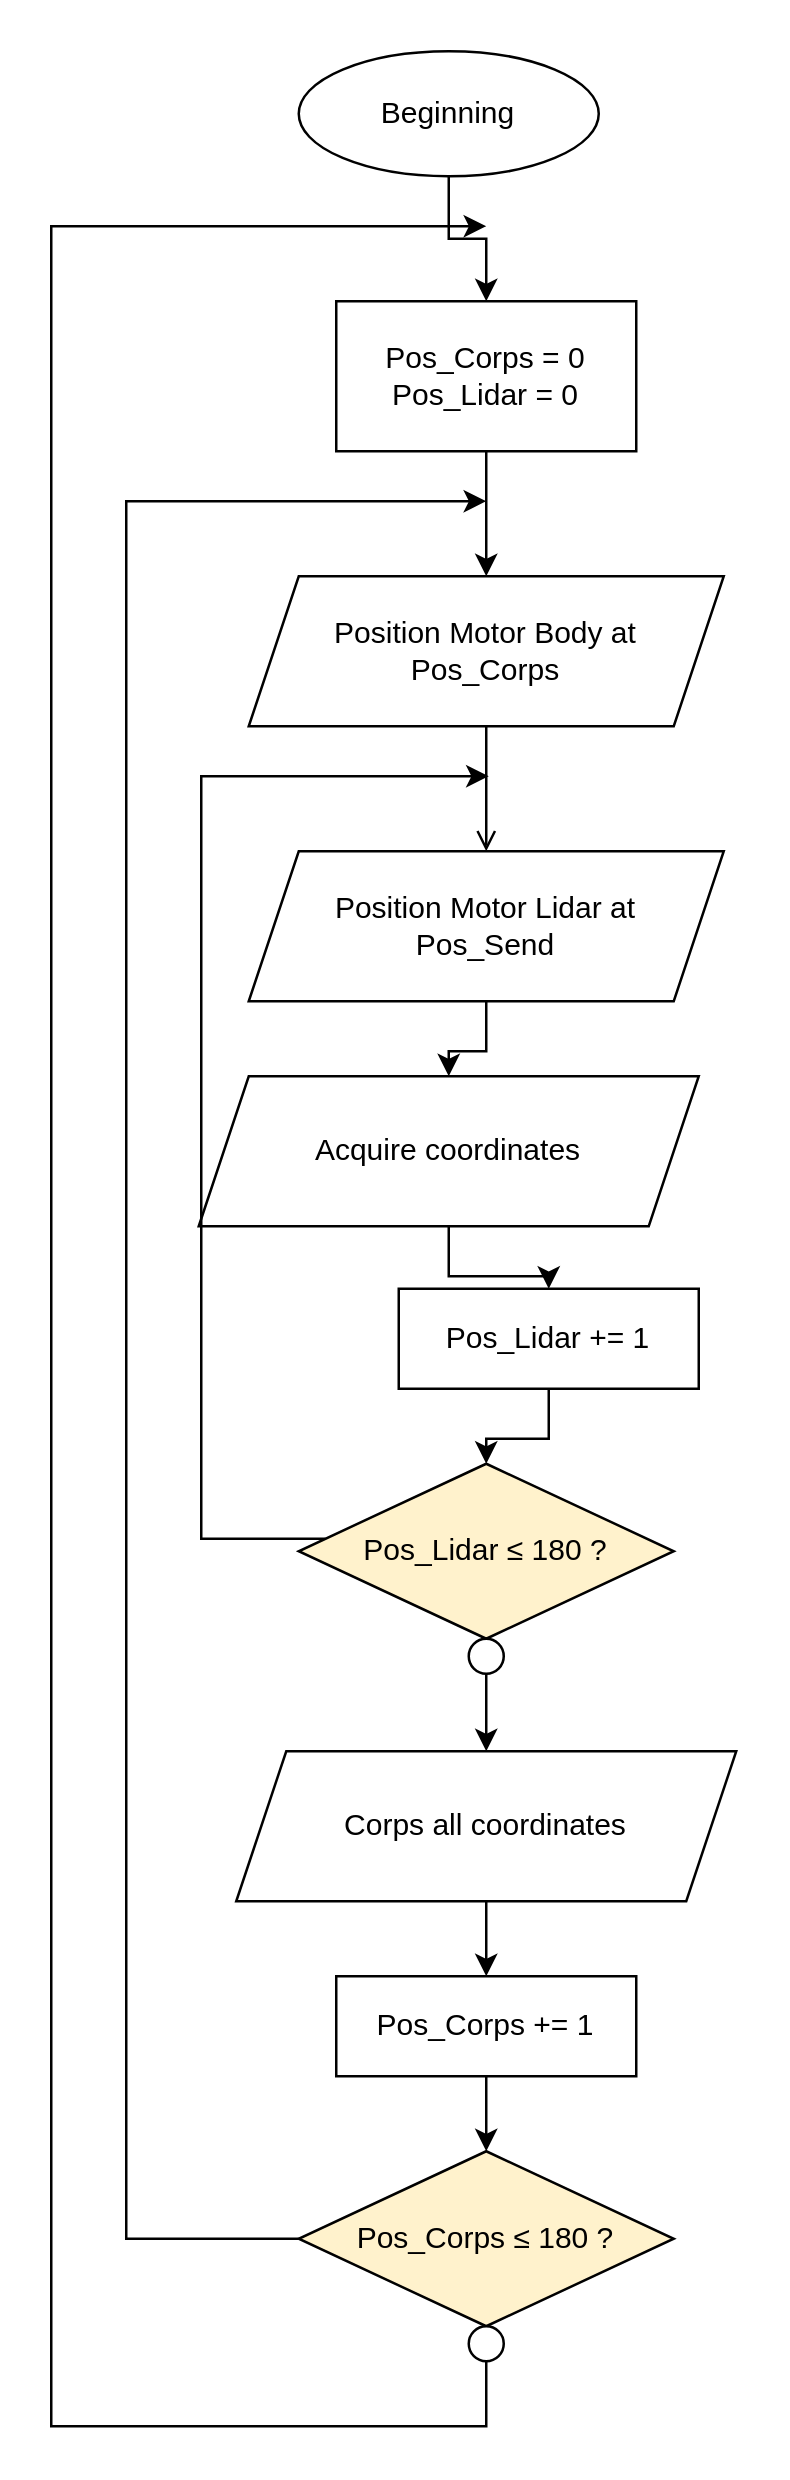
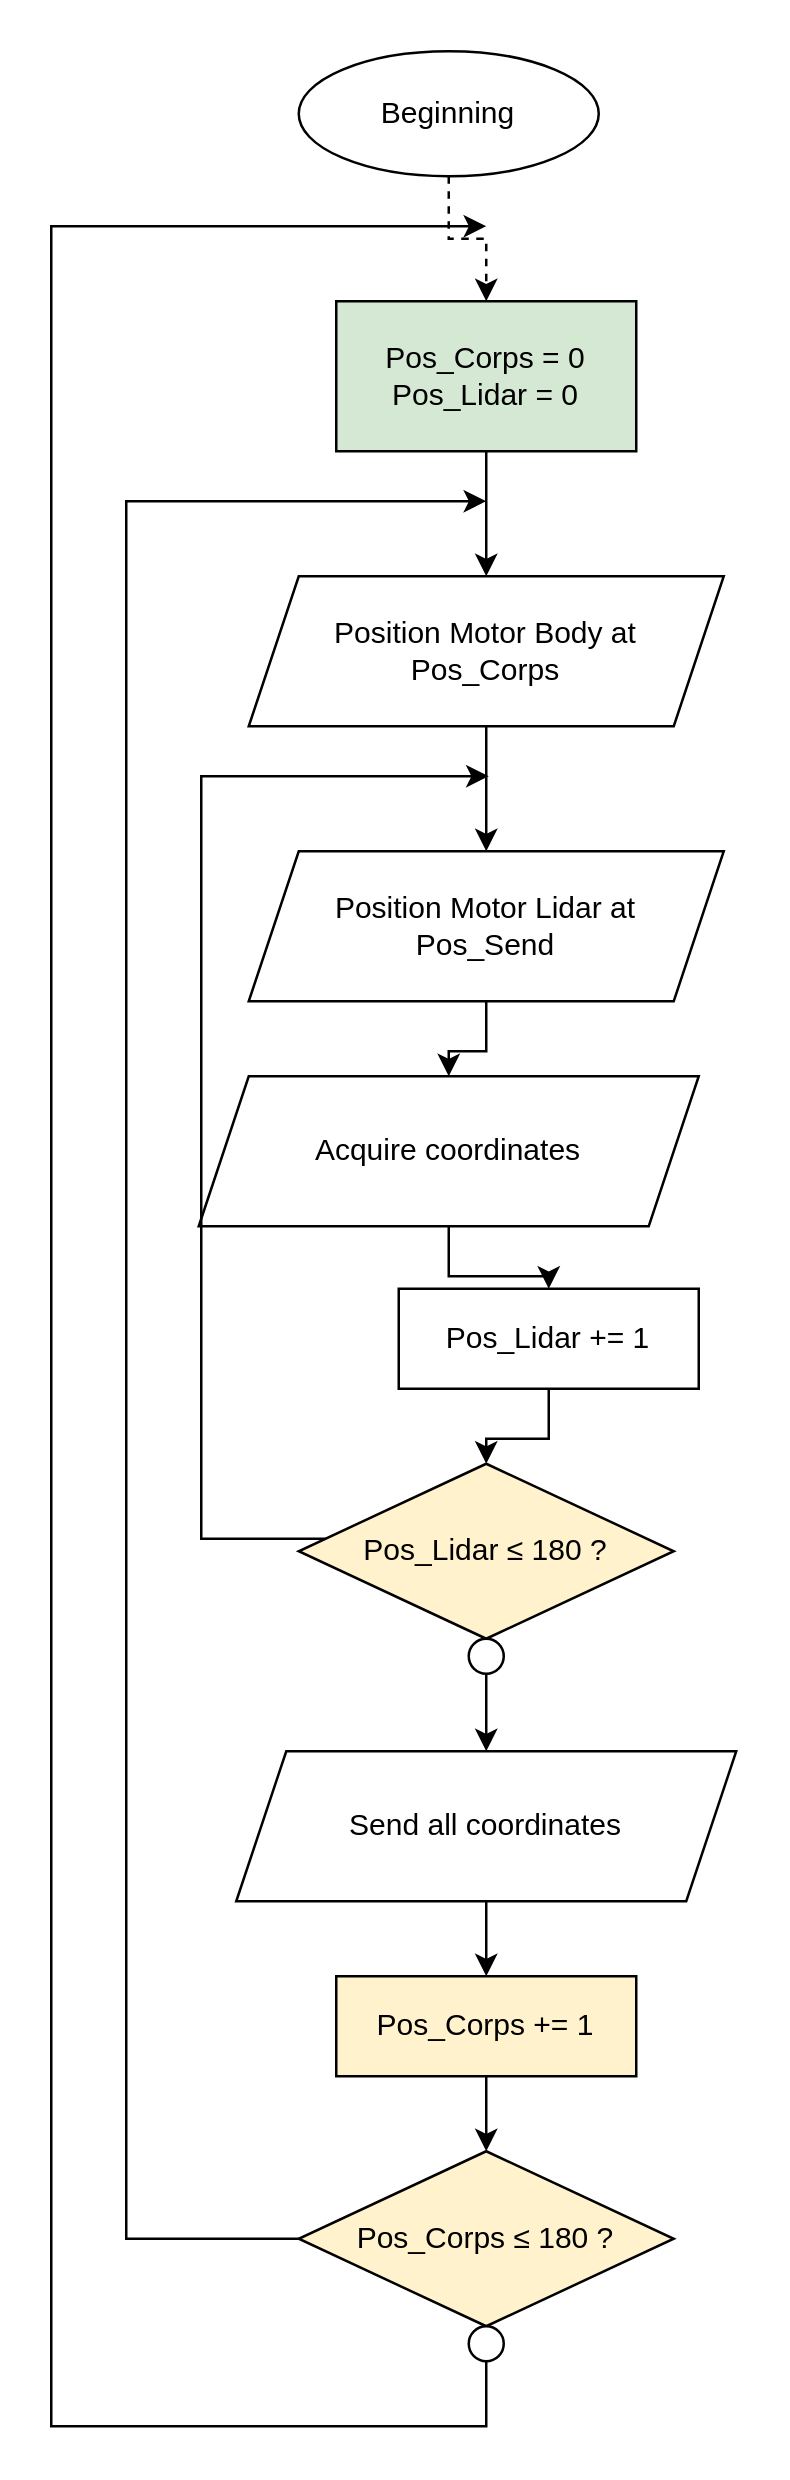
(486, 239) -> (486, 239)
(486, 376) -> (486, 376)
(486, 837) -> (486, 833)
(486, 1826) -> (486, 1826)
(486, 2026) -> (486, 2026)
